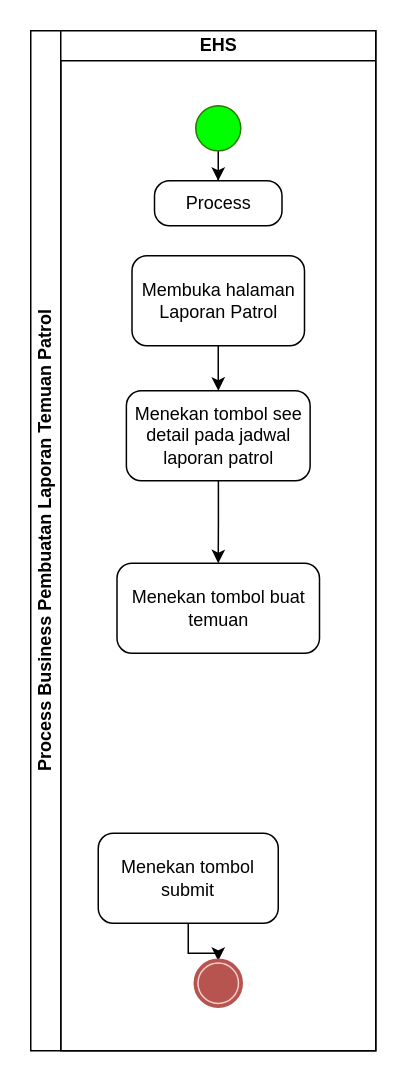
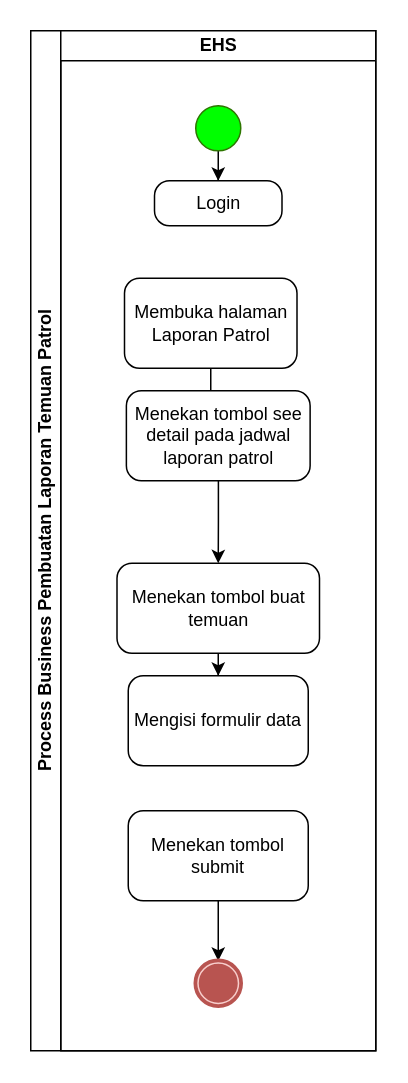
(219, 203) -> (219, 203)
(218, 301) -> (211, 323)
none -> (218, 664)
none -> (218, 721)
(188, 878) -> (218, 856)
